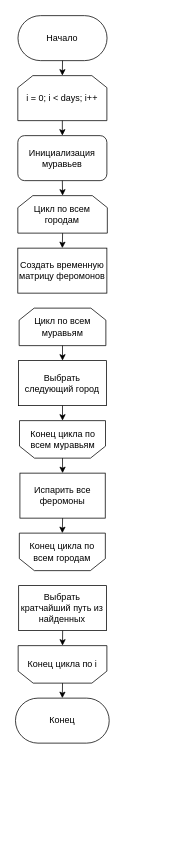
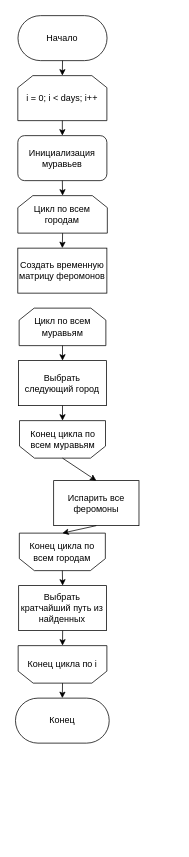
(63, 495) -> (96, 503)
none -> (62, 575)
